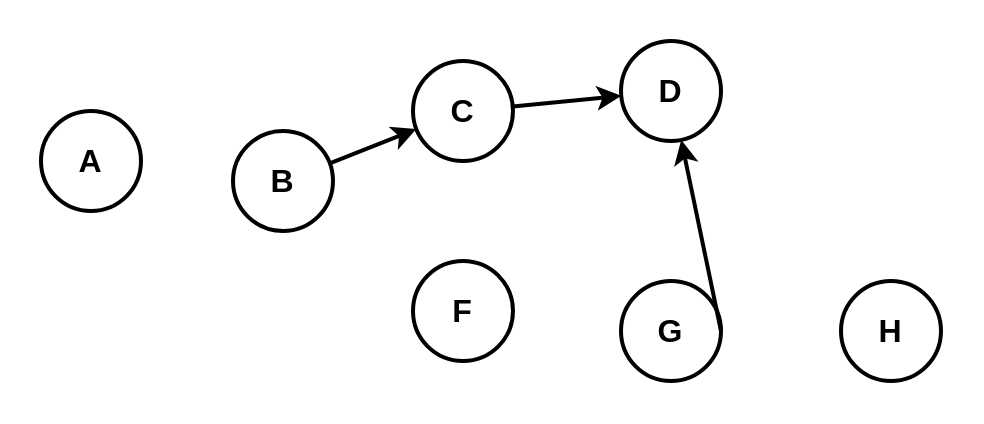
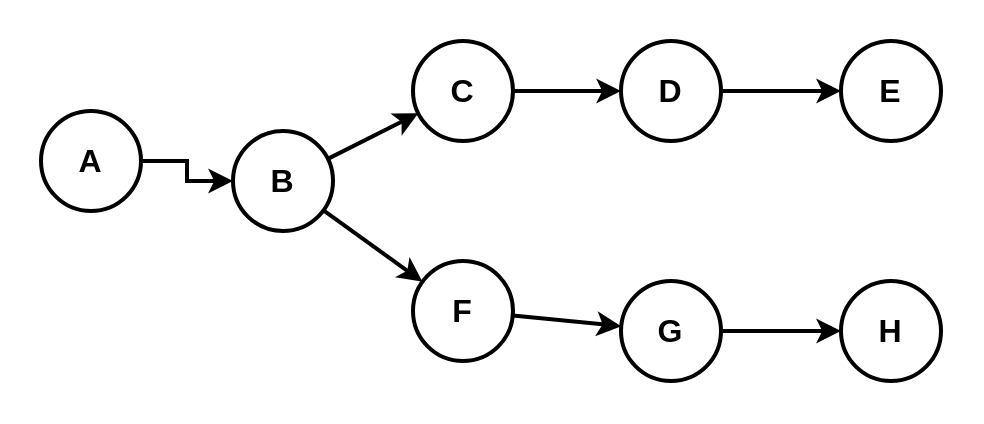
none -> (772, 91)
none -> (891, 91)
(463, 111) -> (463, 91)
none -> (187, 162)
none -> (366, 241)
(703, 244) -> (772, 331)
none -> (559, 320)
